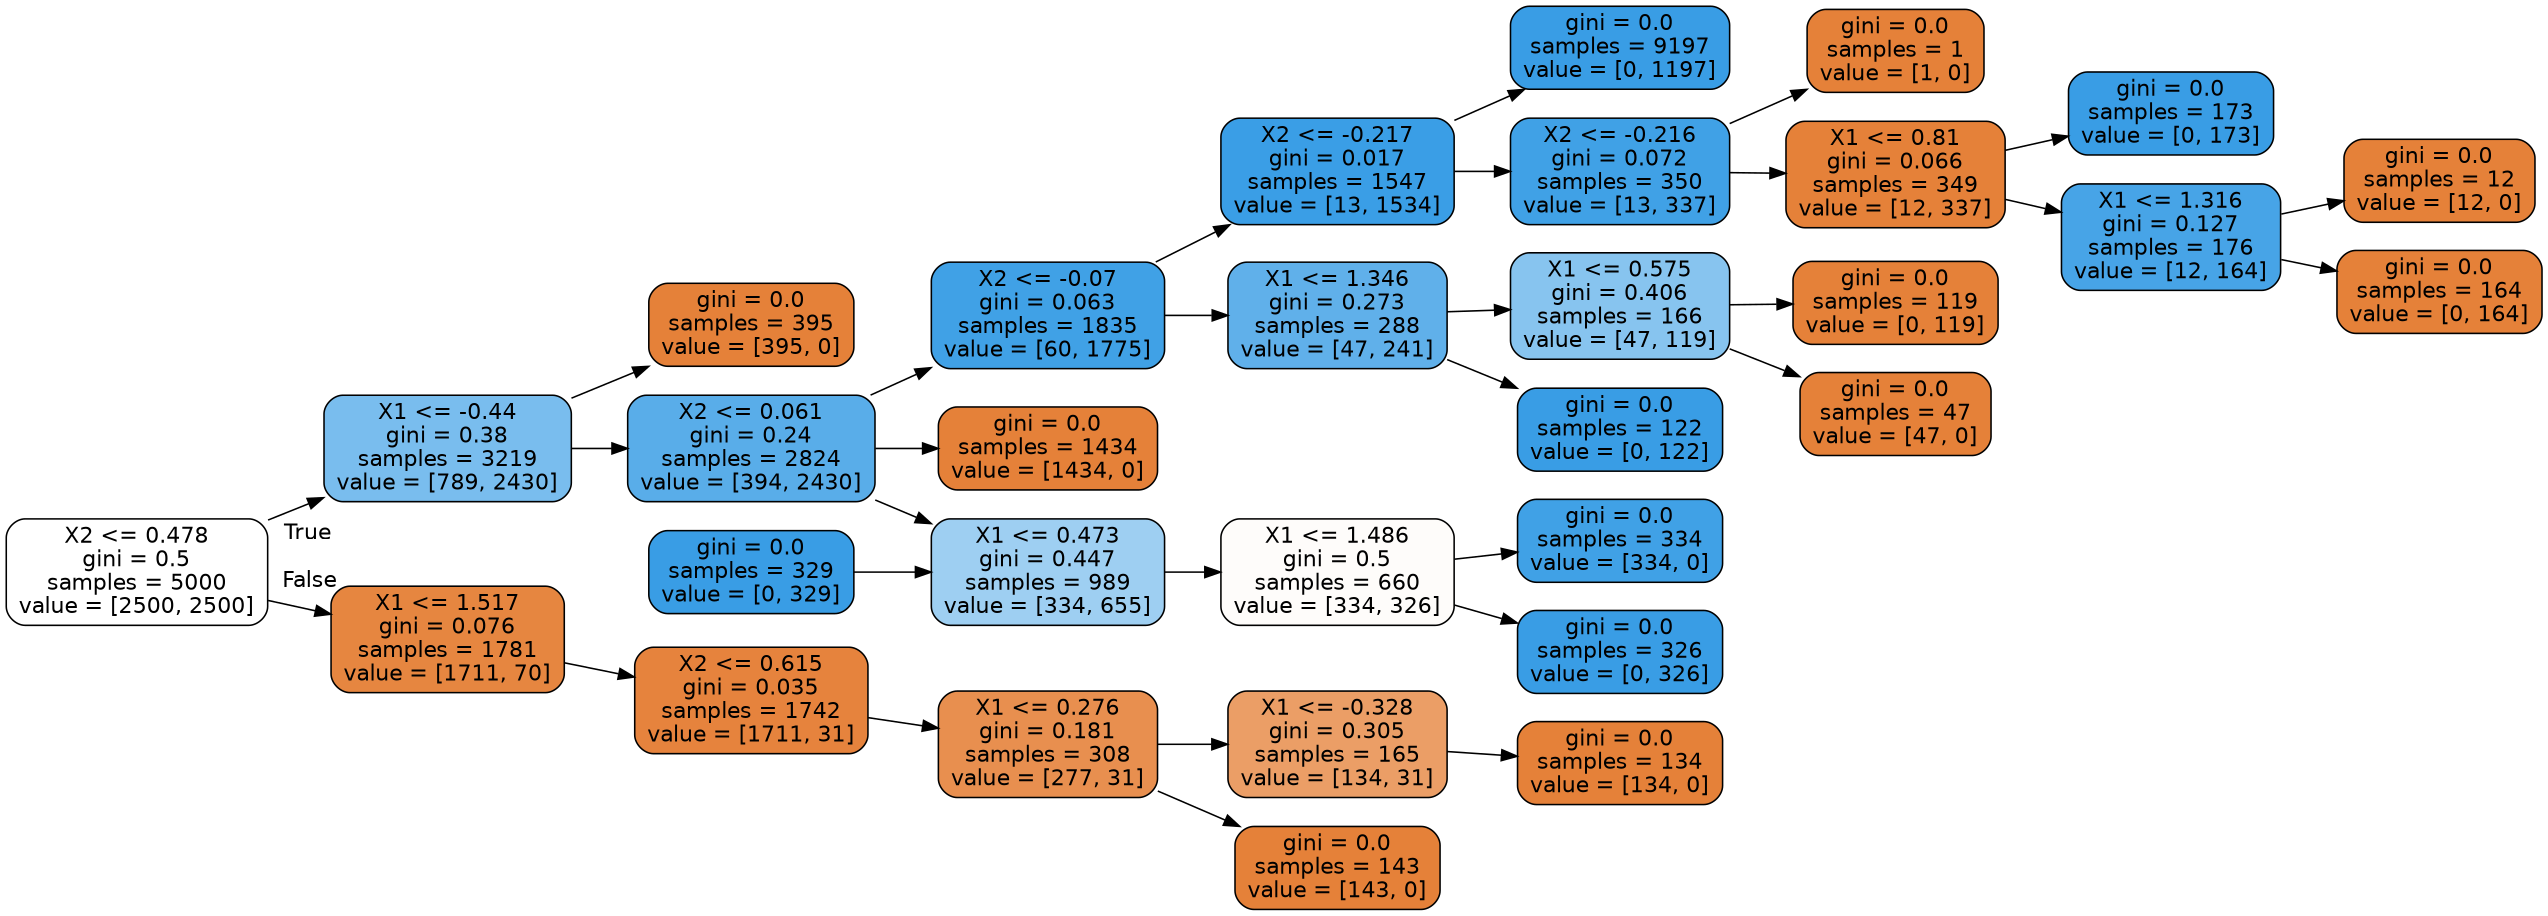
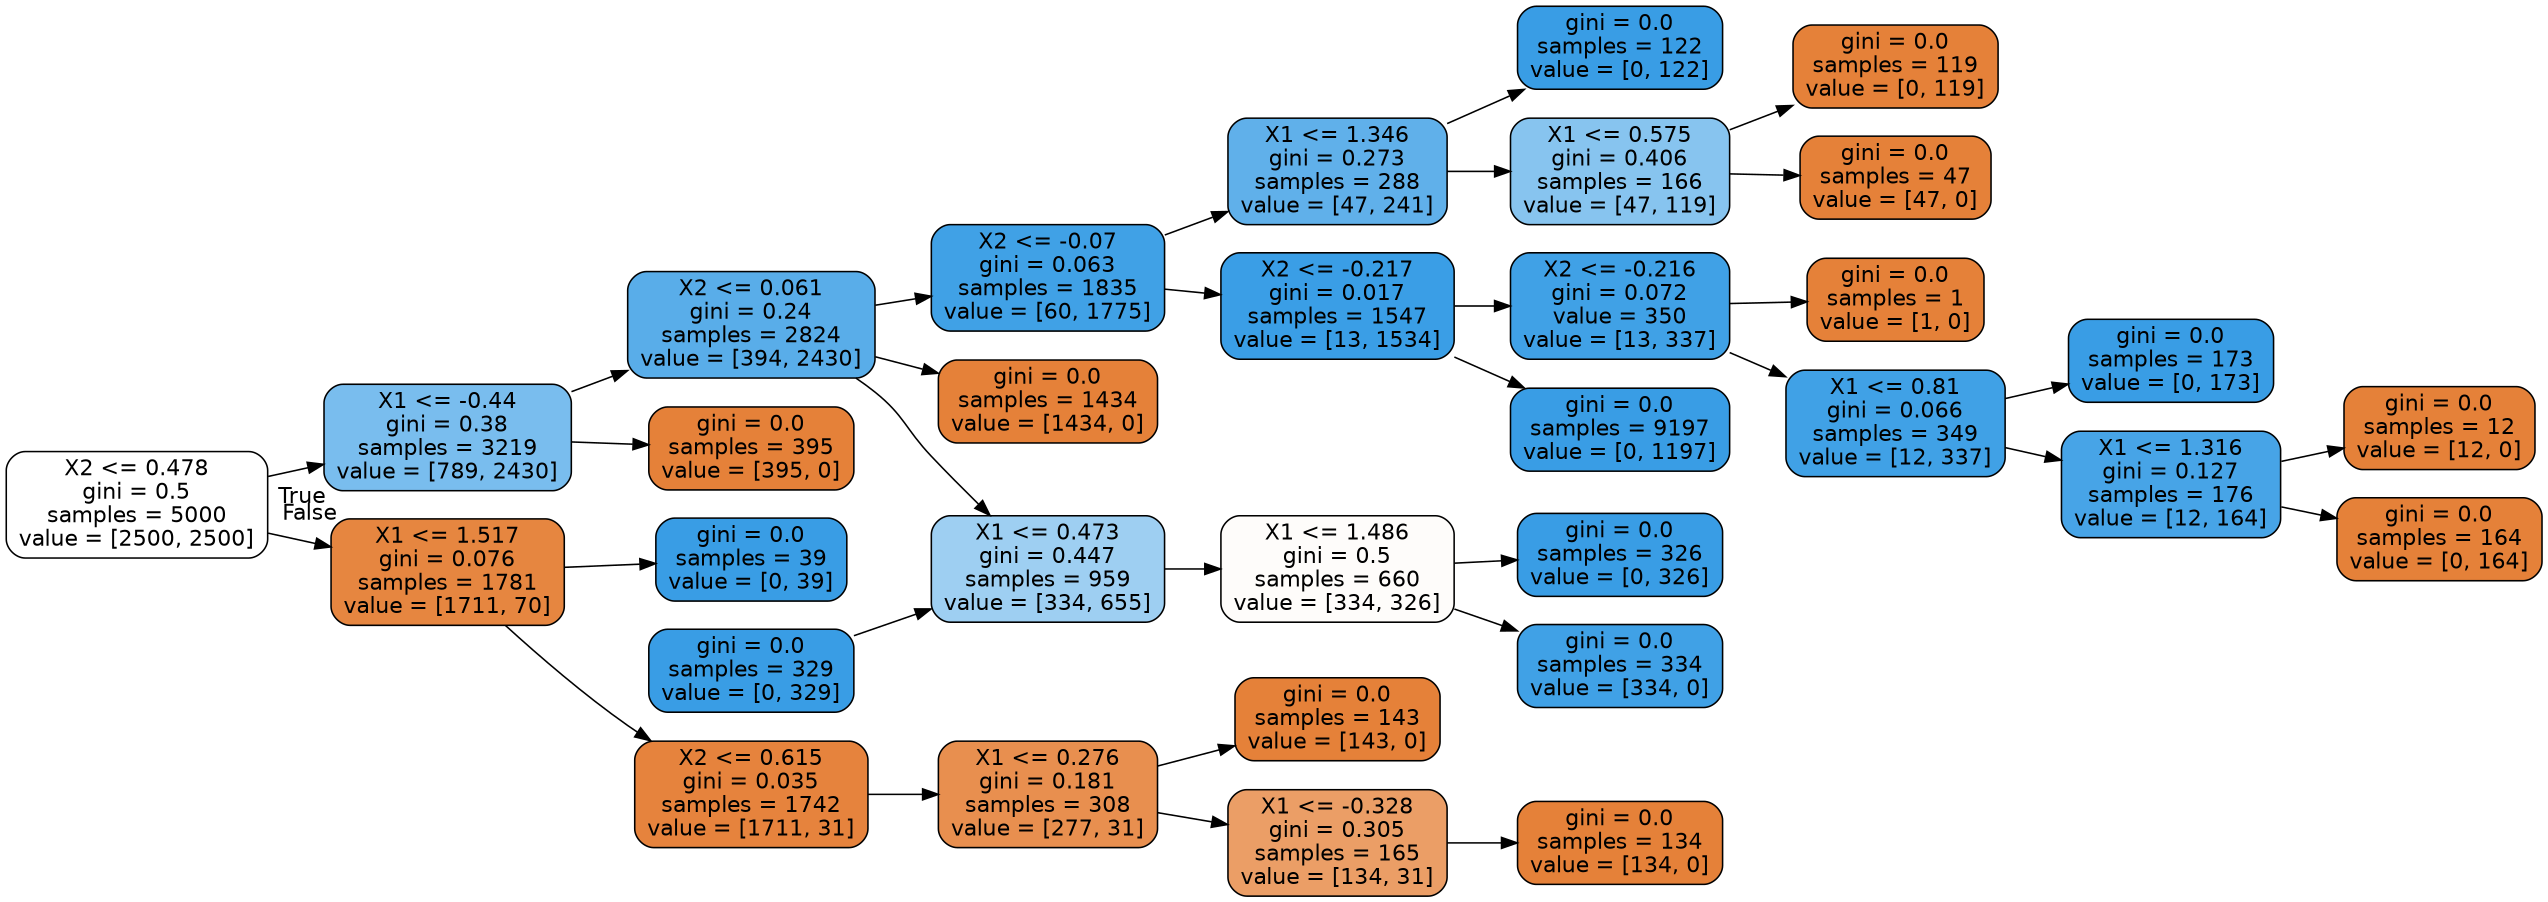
(1620, 171) -> (1620, 306)
(1896, 175) -> (1896, 423)
none -> (751, 560)
(1048, 572) -> (1048, 569)
